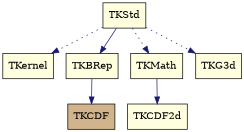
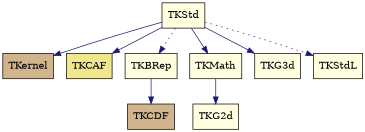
(110, 38) -> (169, 38)
(139, 38) -> (198, 38)
(80, 39) -> (111, 37)
(167, 39) -> (227, 39)
(28, 66) -> (28, 66)
none -> (89, 66)
none -> (338, 66)
(157, 117) -> (216, 117)
